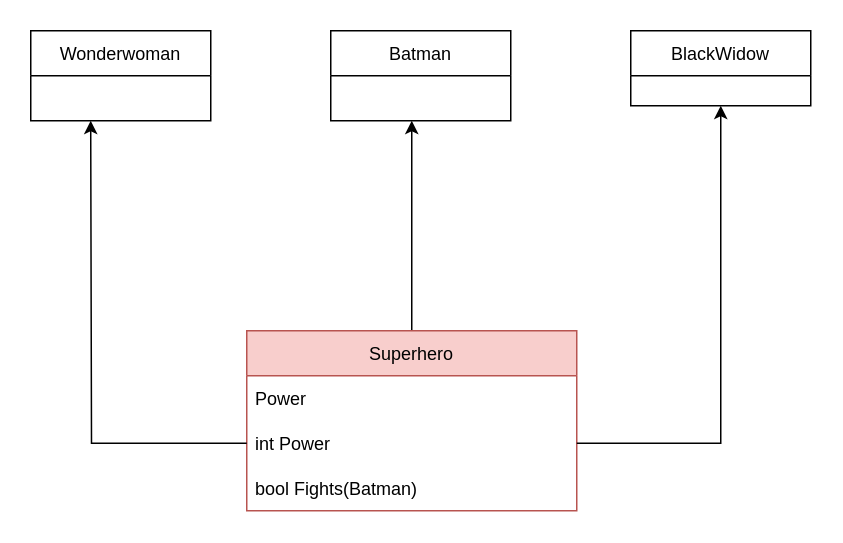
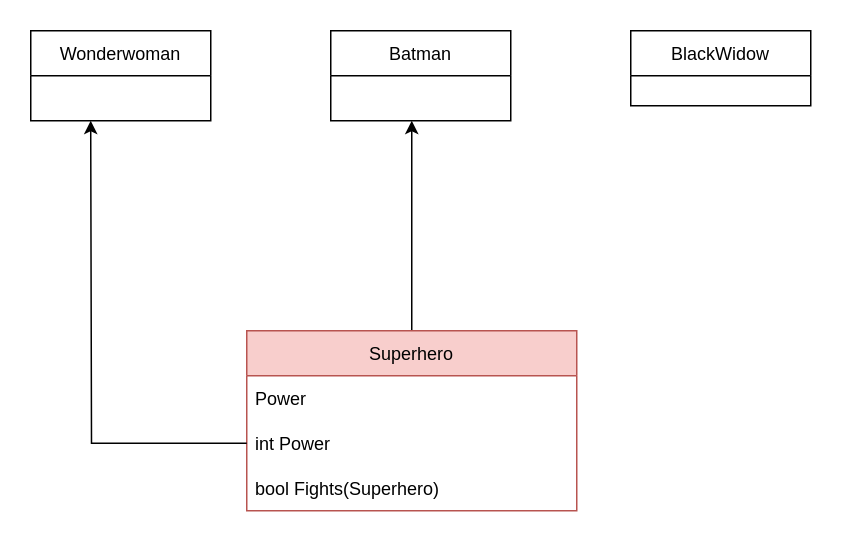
(721, 351) -> none
(344, 489) -> (359, 489)
